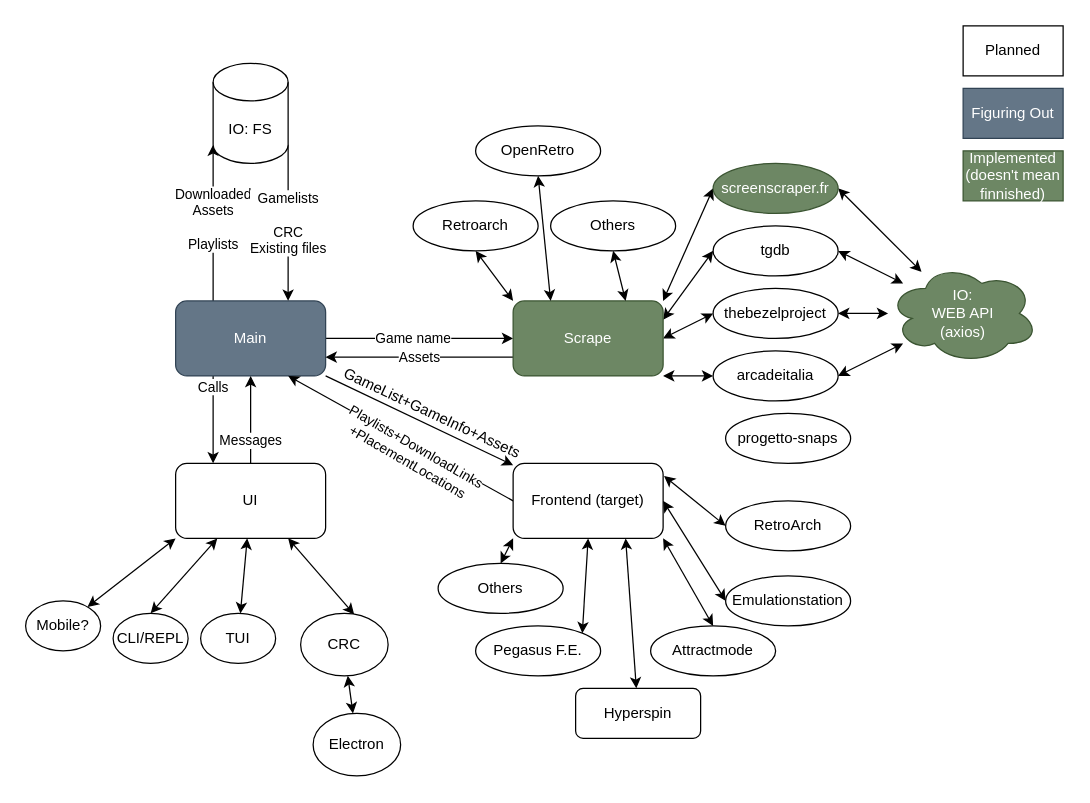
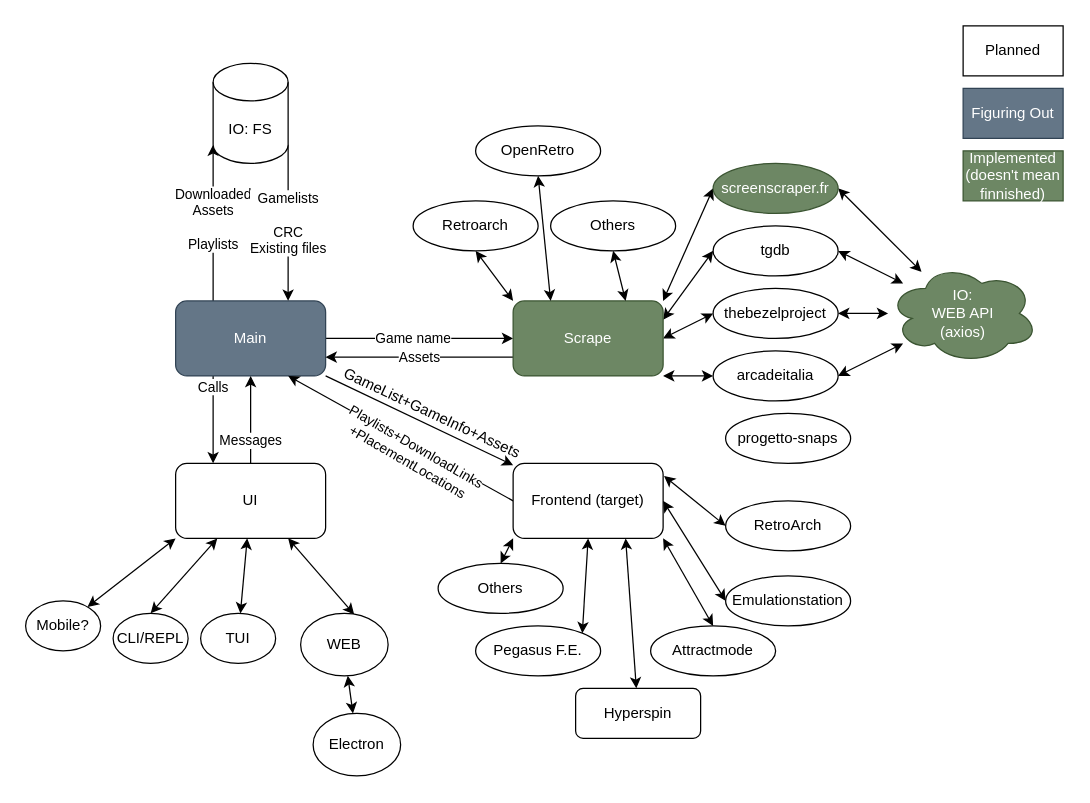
(344, 644) -> (344, 644)
